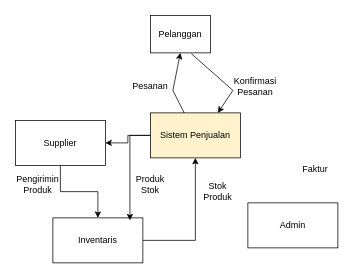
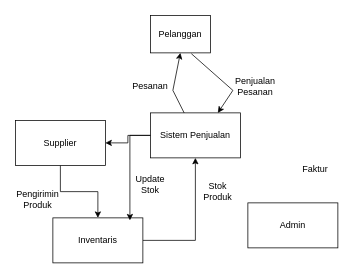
(255, 87) -> (255, 87)
(195, 135) -> (195, 135)
(38, 184) -> (38, 199)
(150, 184) -> (150, 184)
